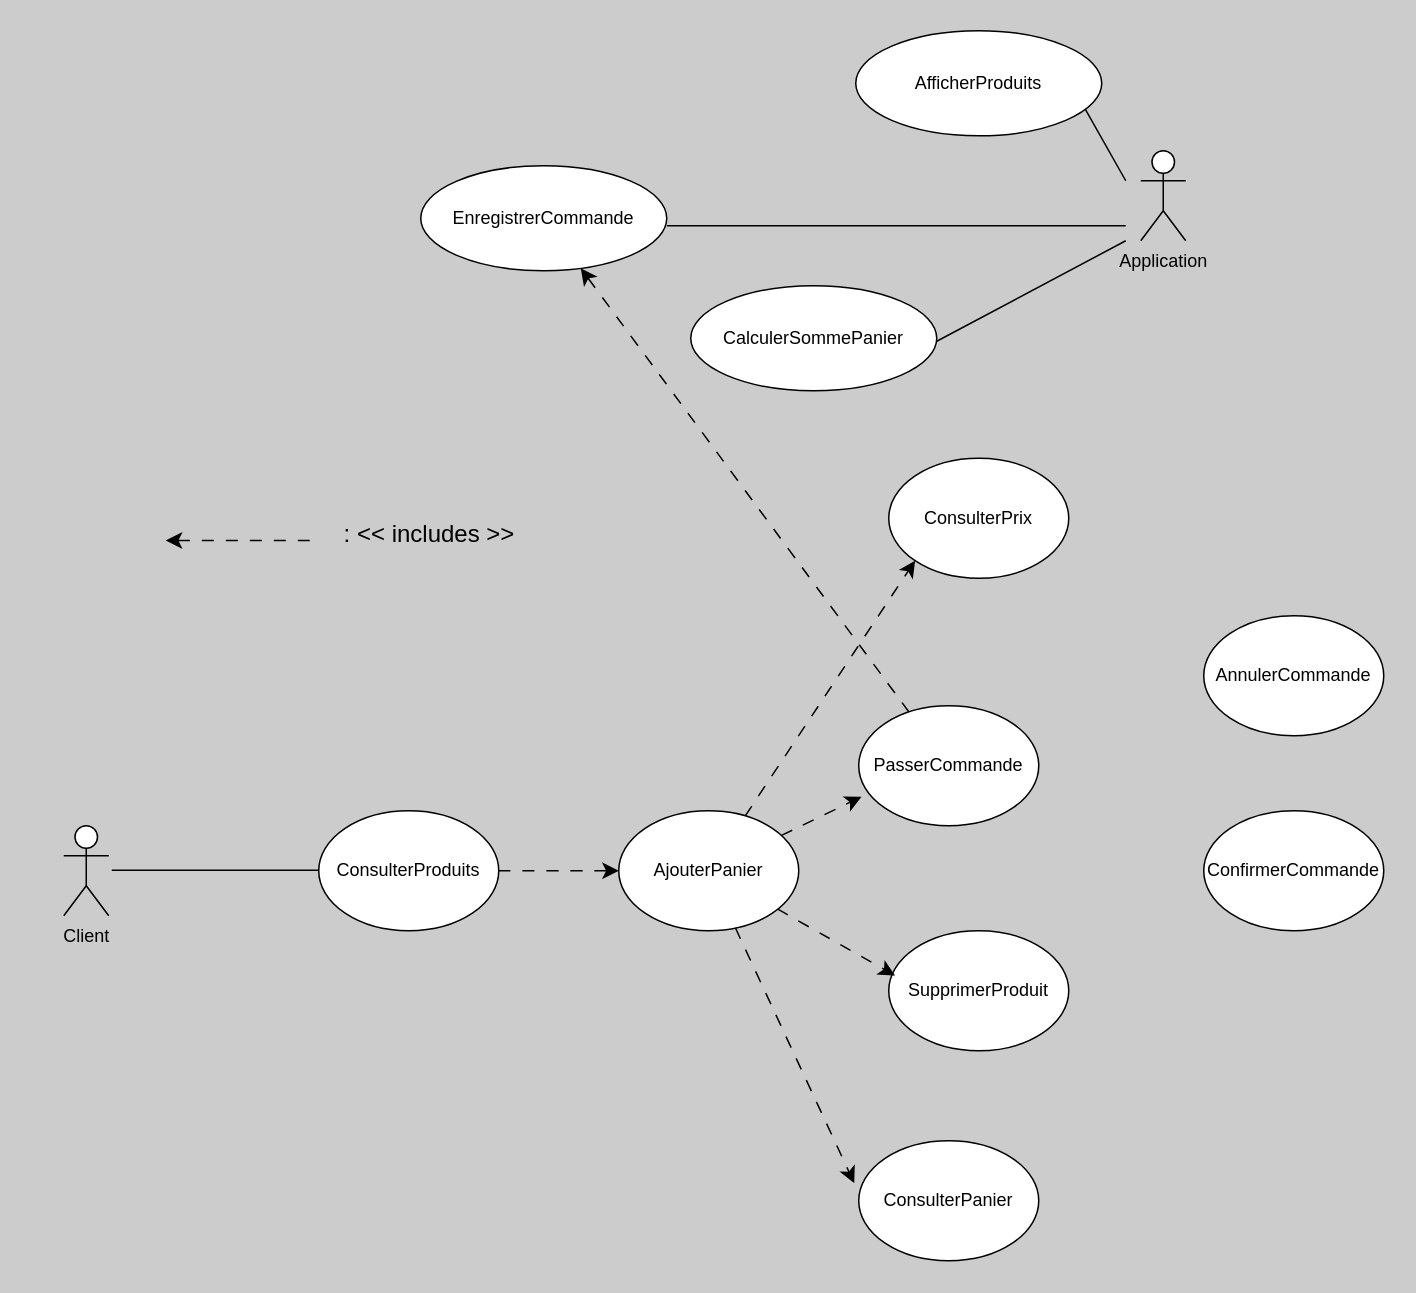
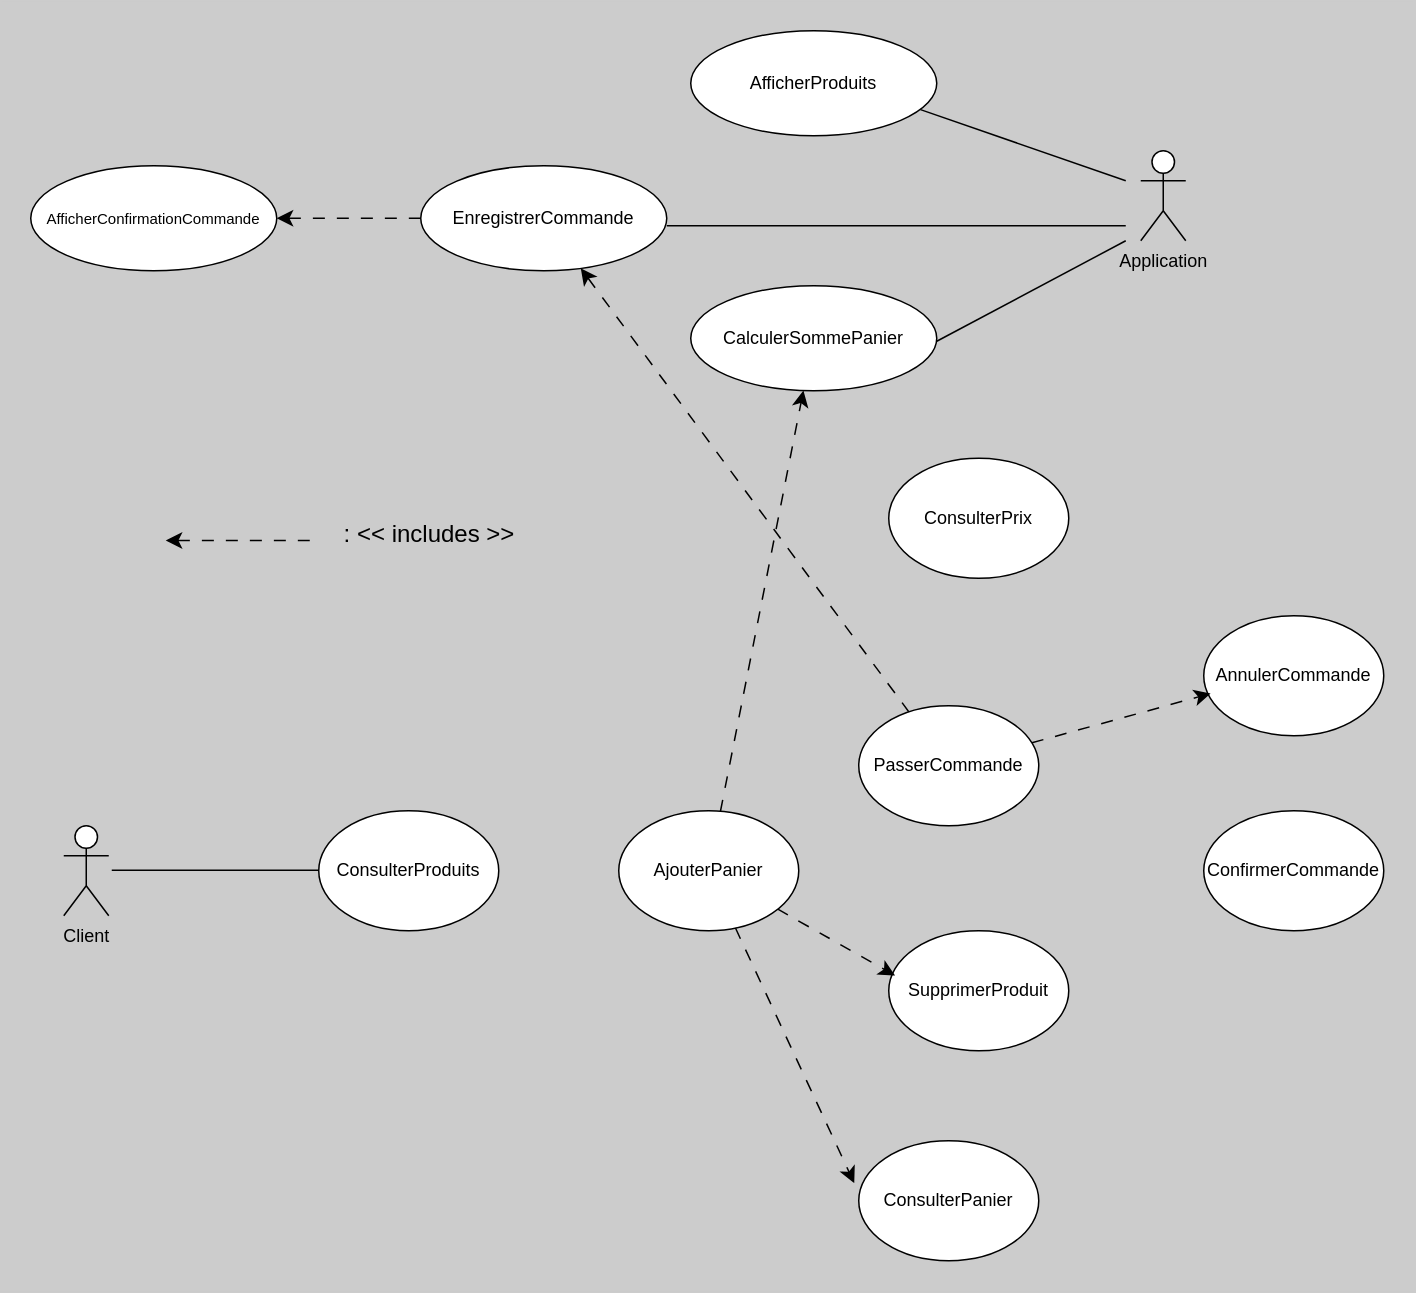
(979, 83) -> (814, 83)
none -> (154, 218)
none -> (367, 218)
(877, 618) -> none
none -> (1129, 716)
(815, 819) -> (773, 546)
(584, 871) -> none
